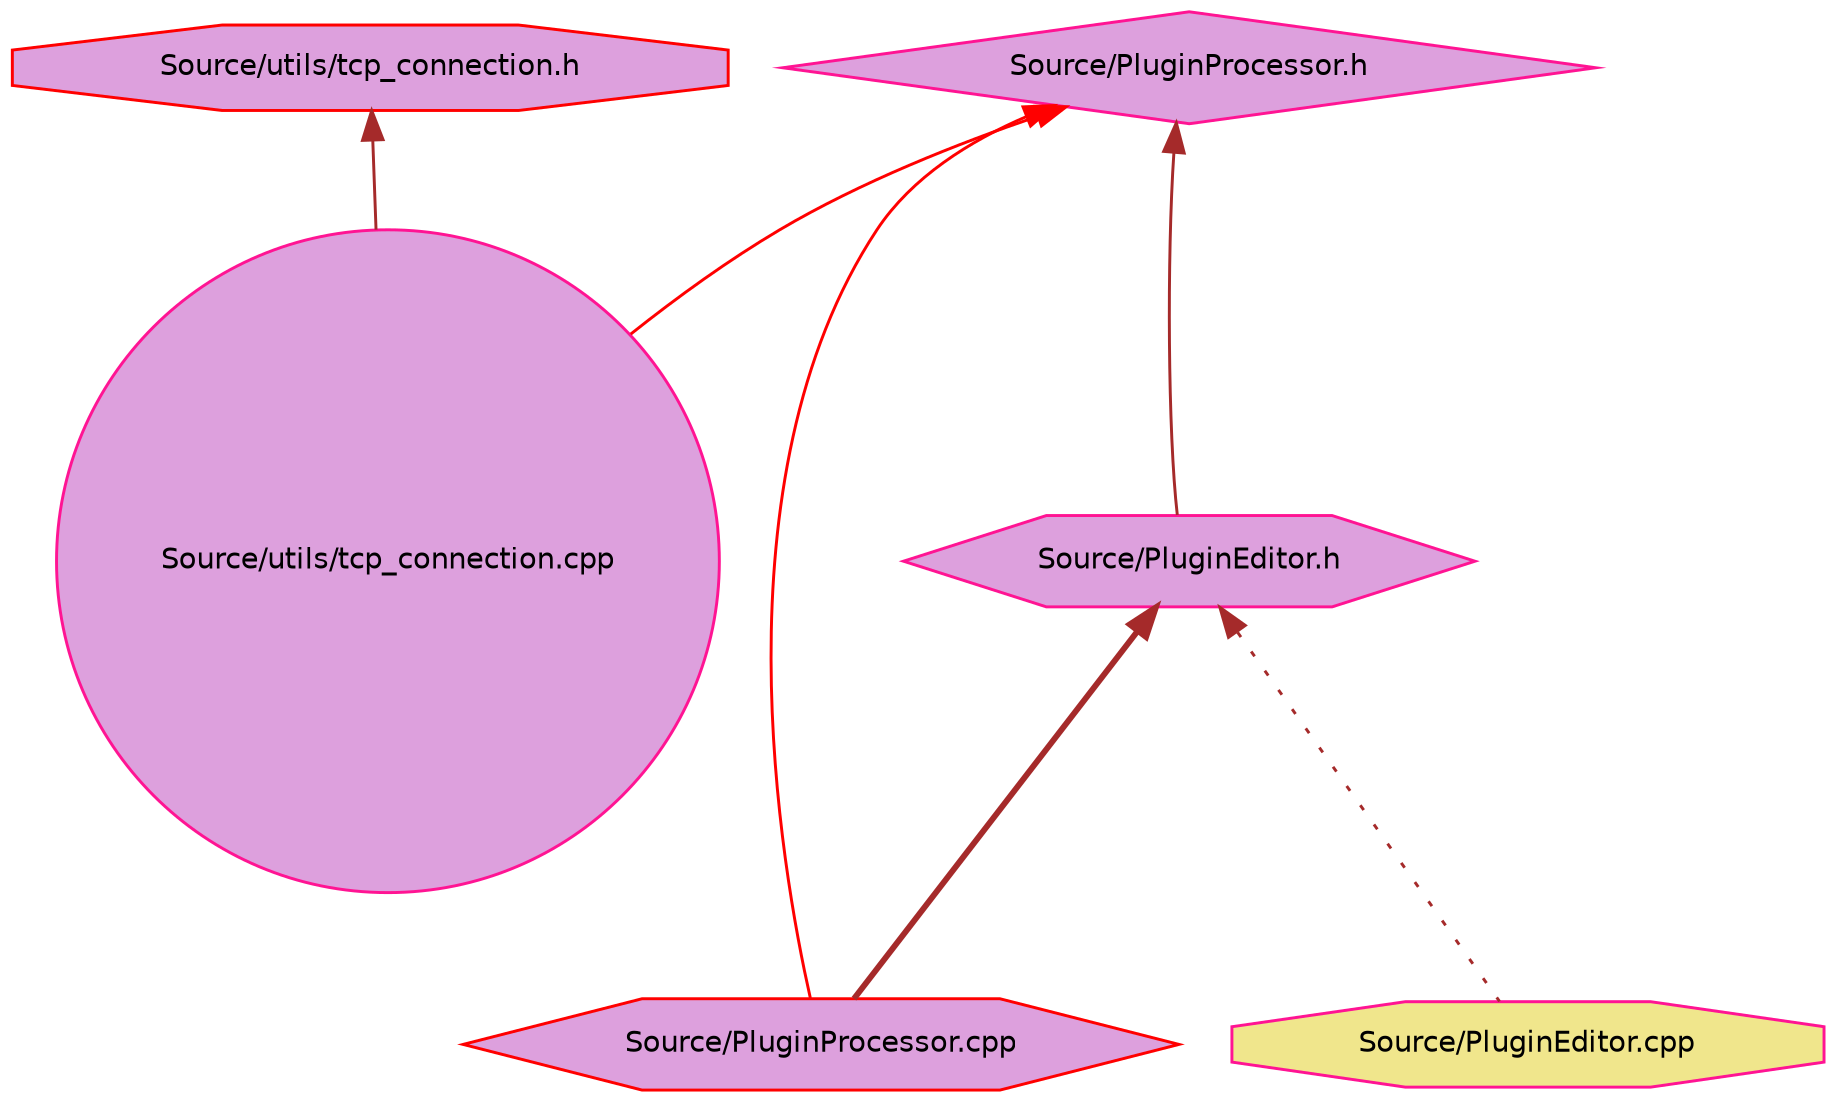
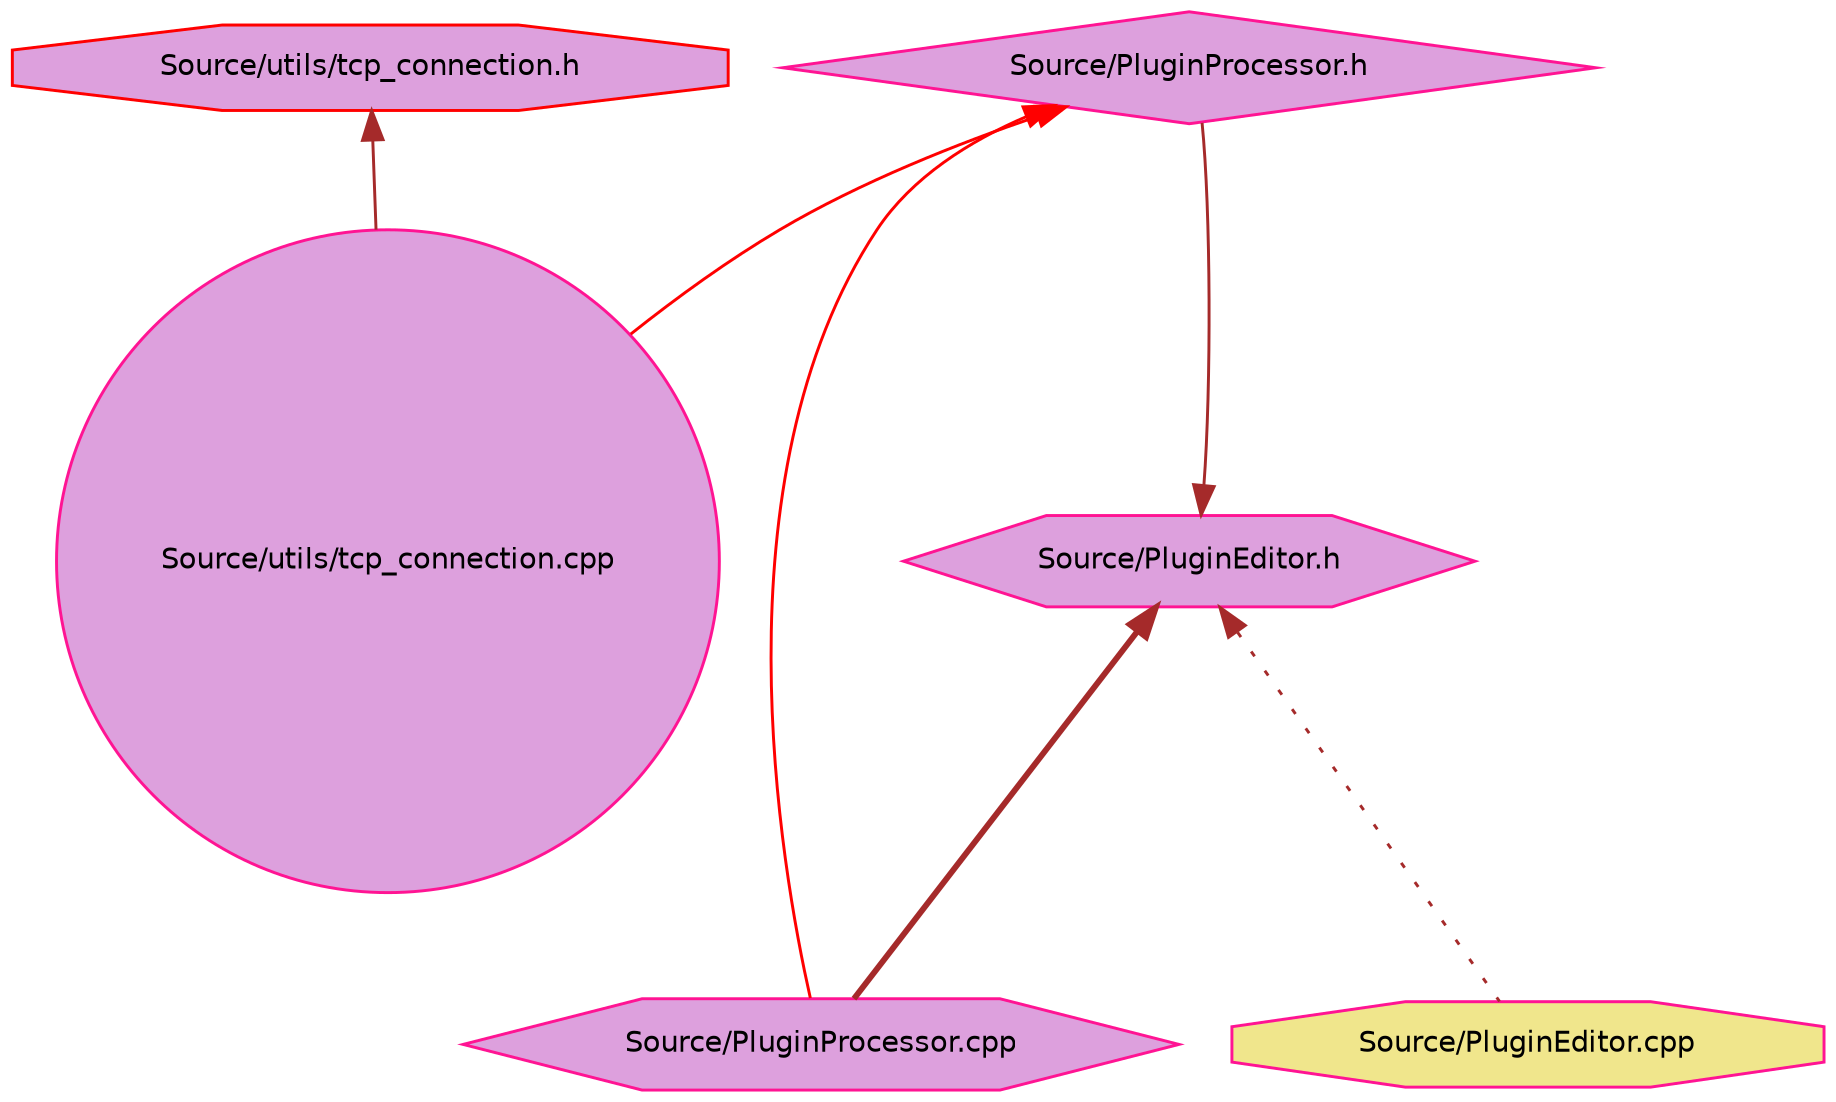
(1169, 334) -> (1209, 304)
(821, 1044) -> (821, 1044)
